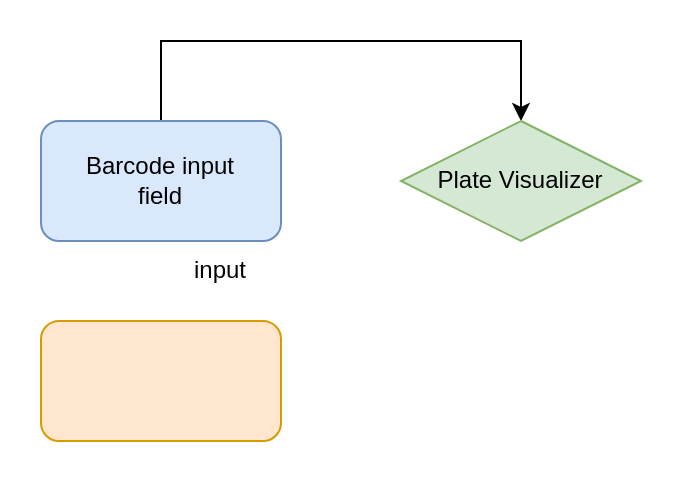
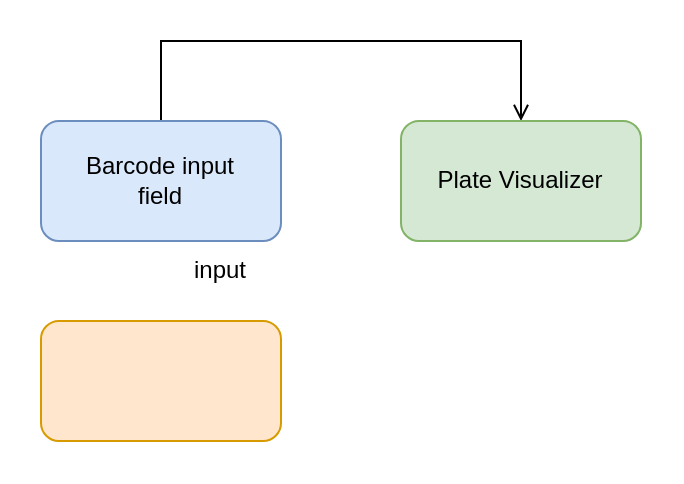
(521, 106) -> (521, 108)
(521, 181) -> (521, 181)
